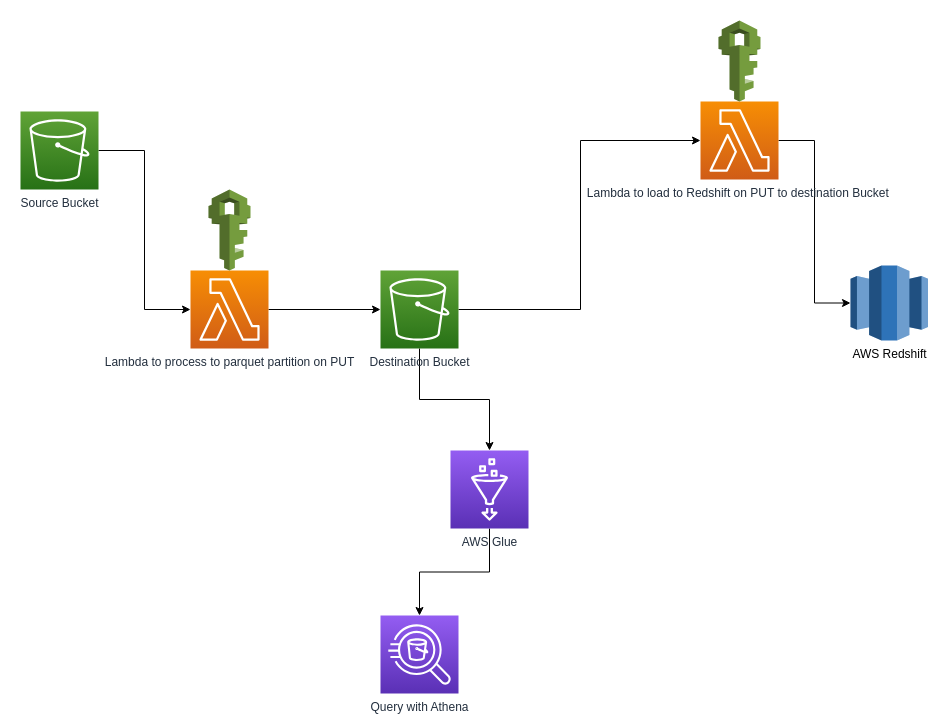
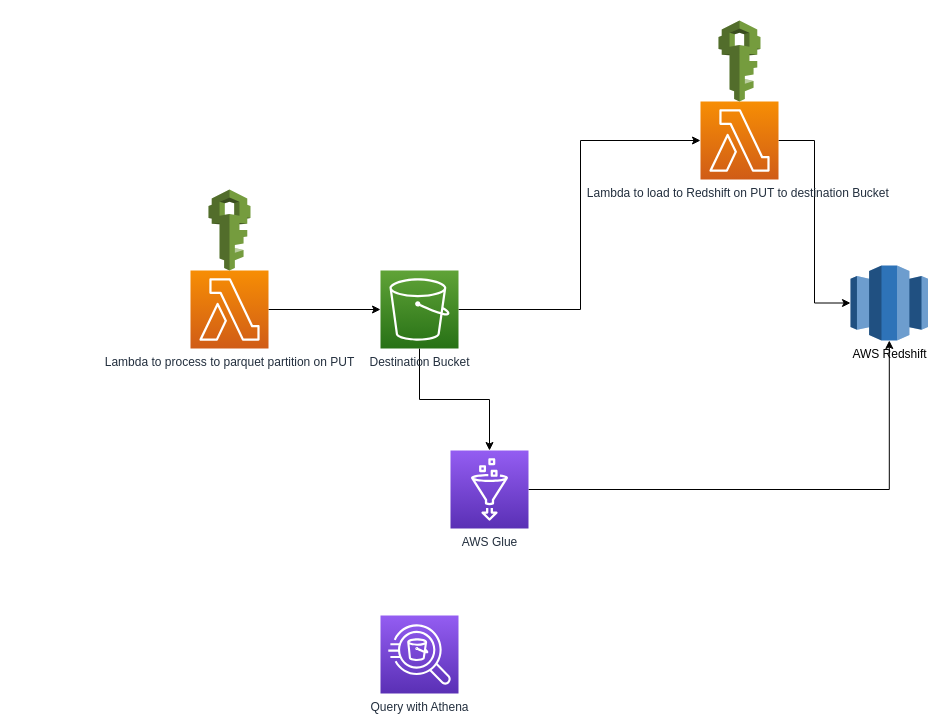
(60, 151) -> none
(145, 227) -> none
(458, 572) -> (780, 490)
